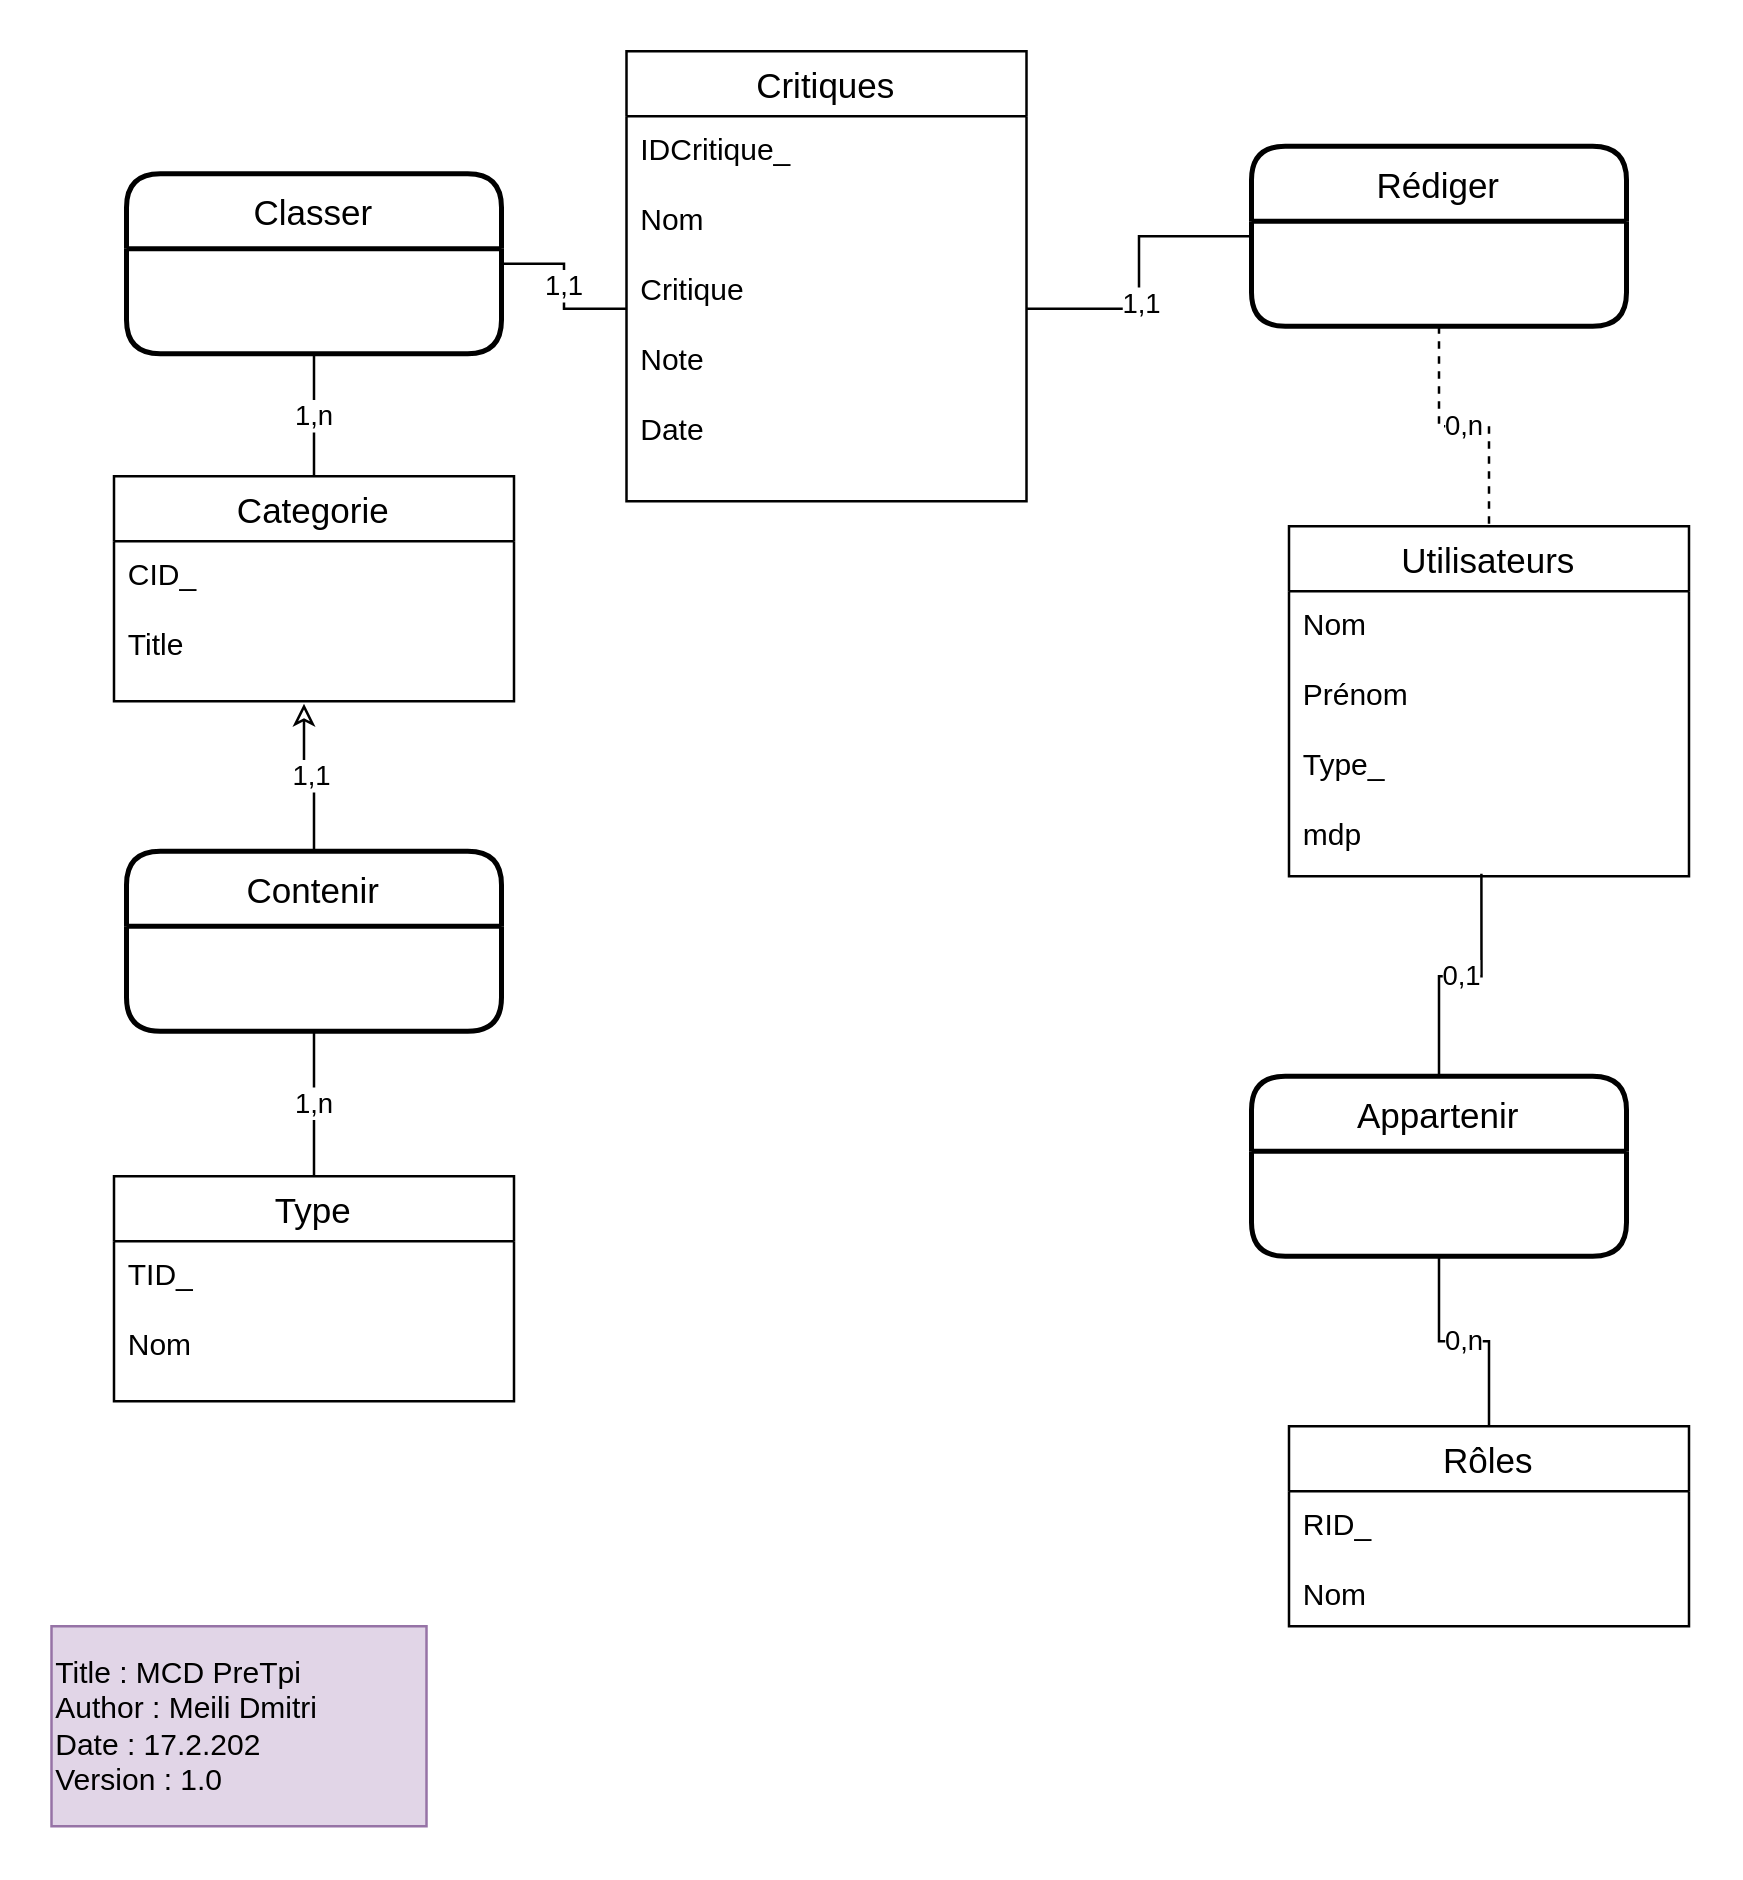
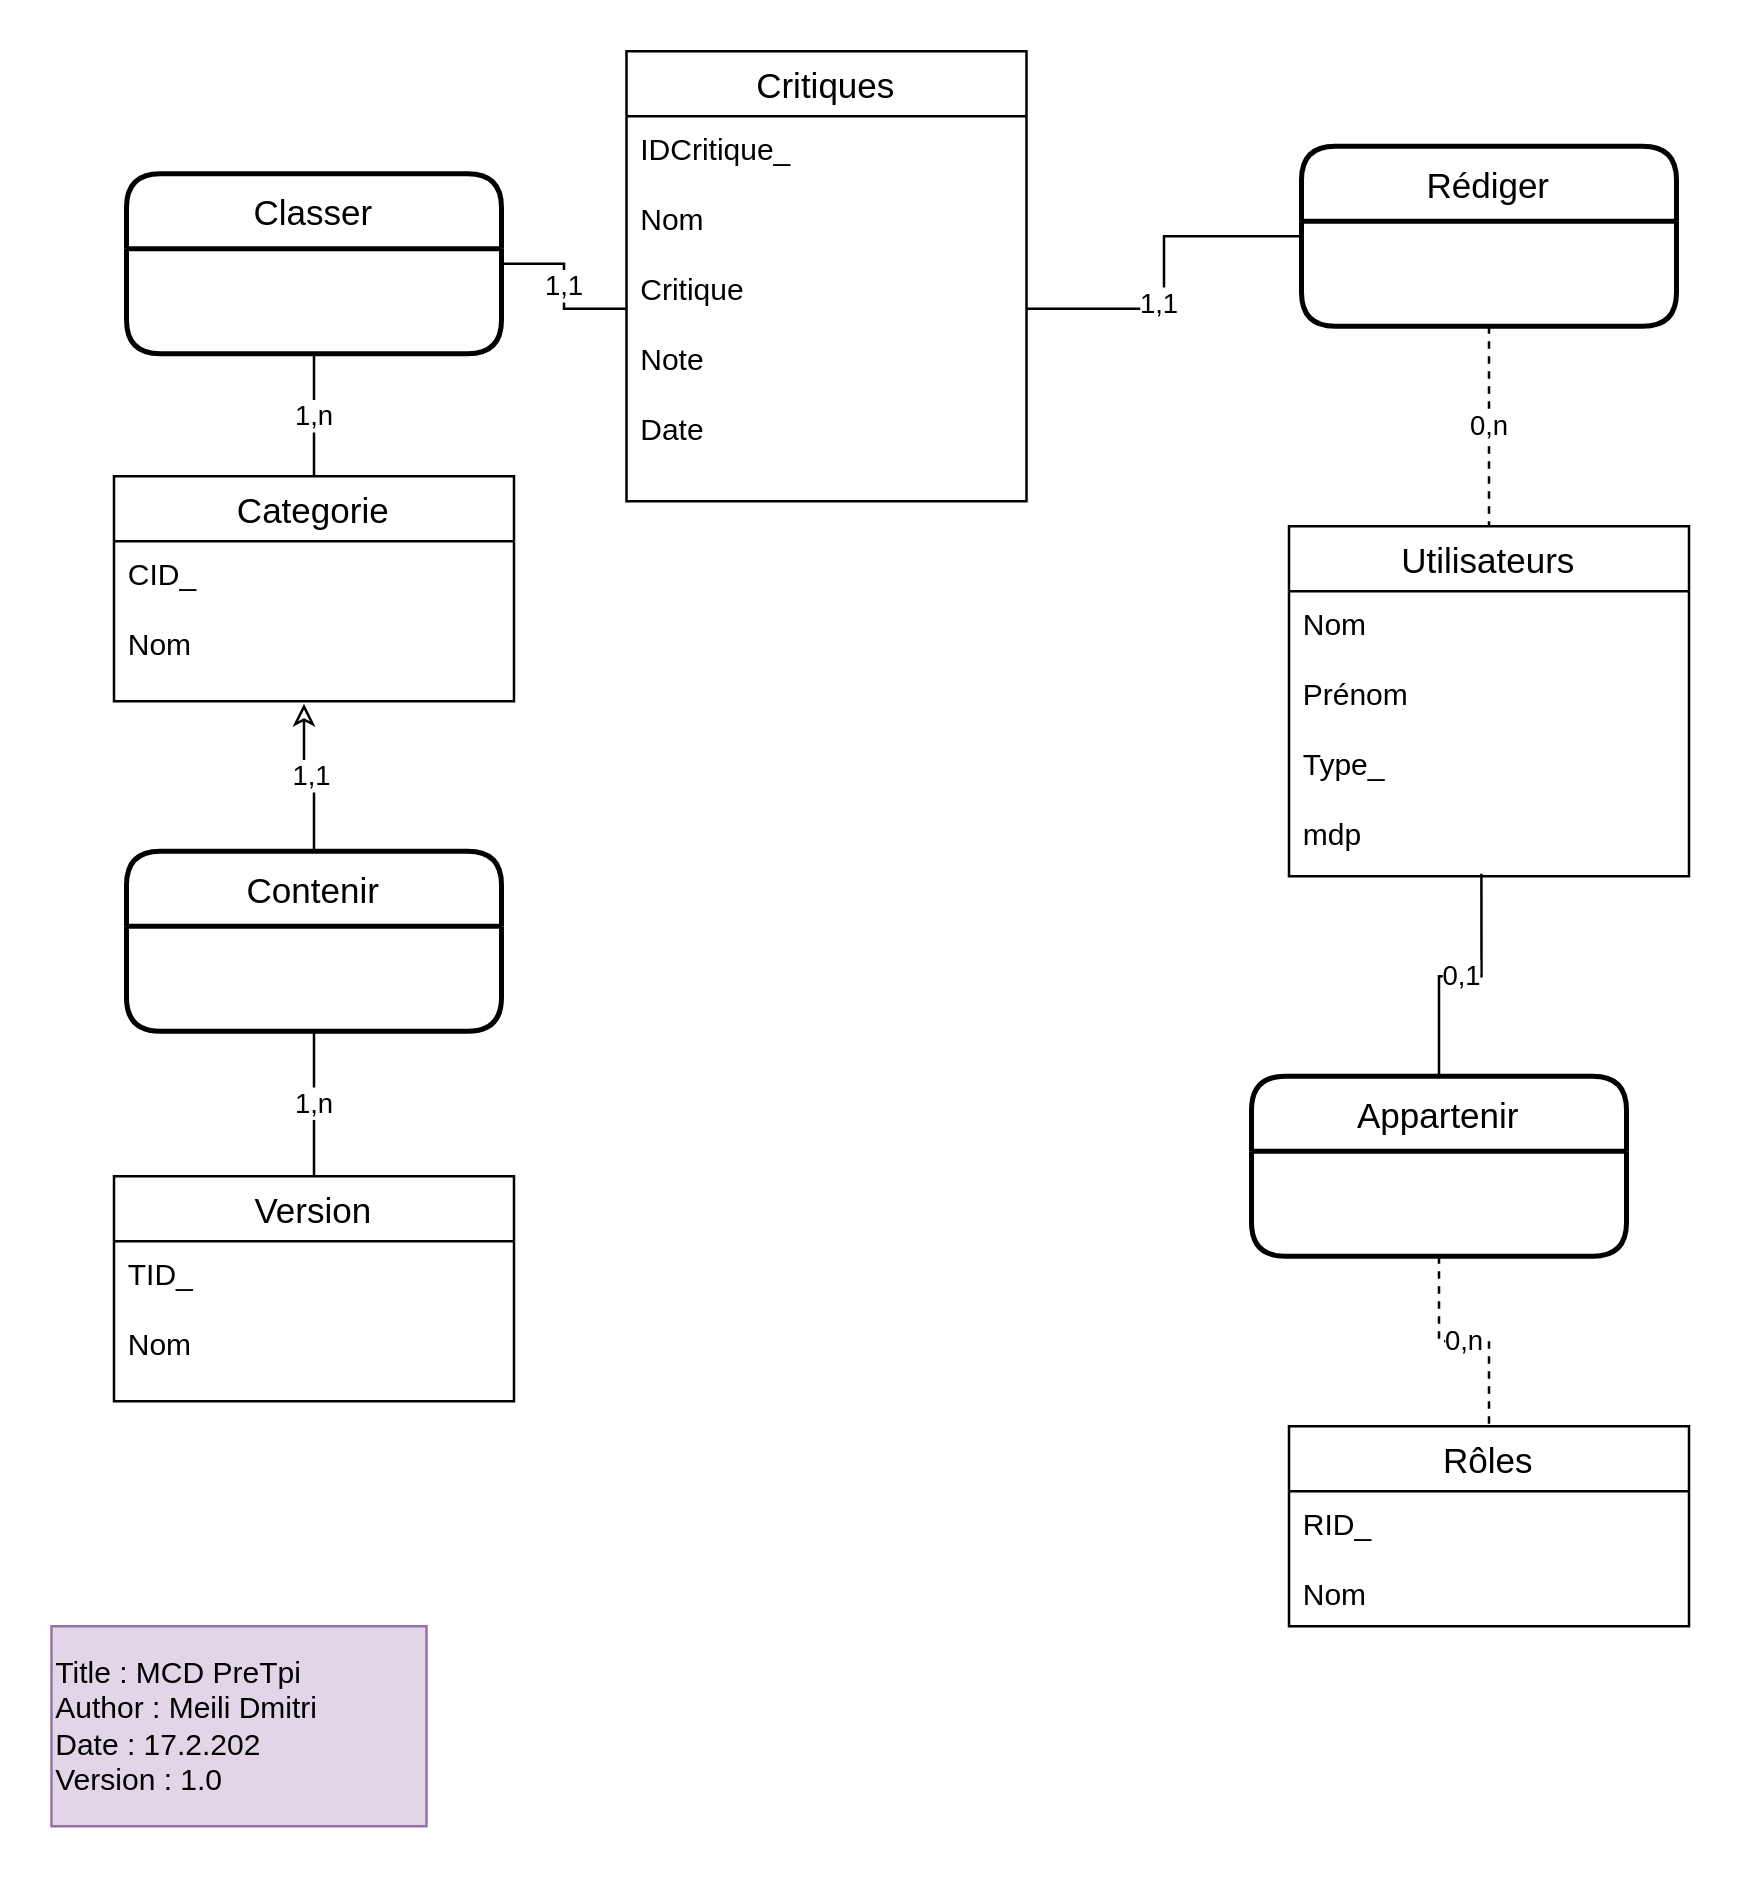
(1439, 236) -> (1489, 236)
(161, 575) -> (161, 575)
(313, 1211) -> (313, 1211)
(1489, 1379) -> (1489, 1379)
